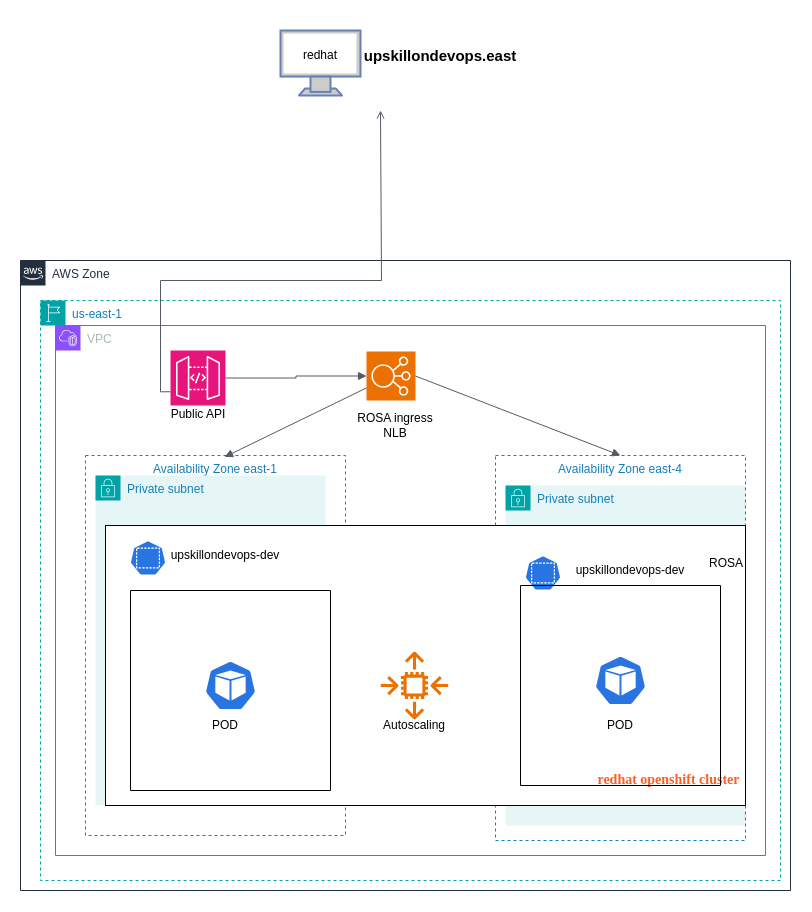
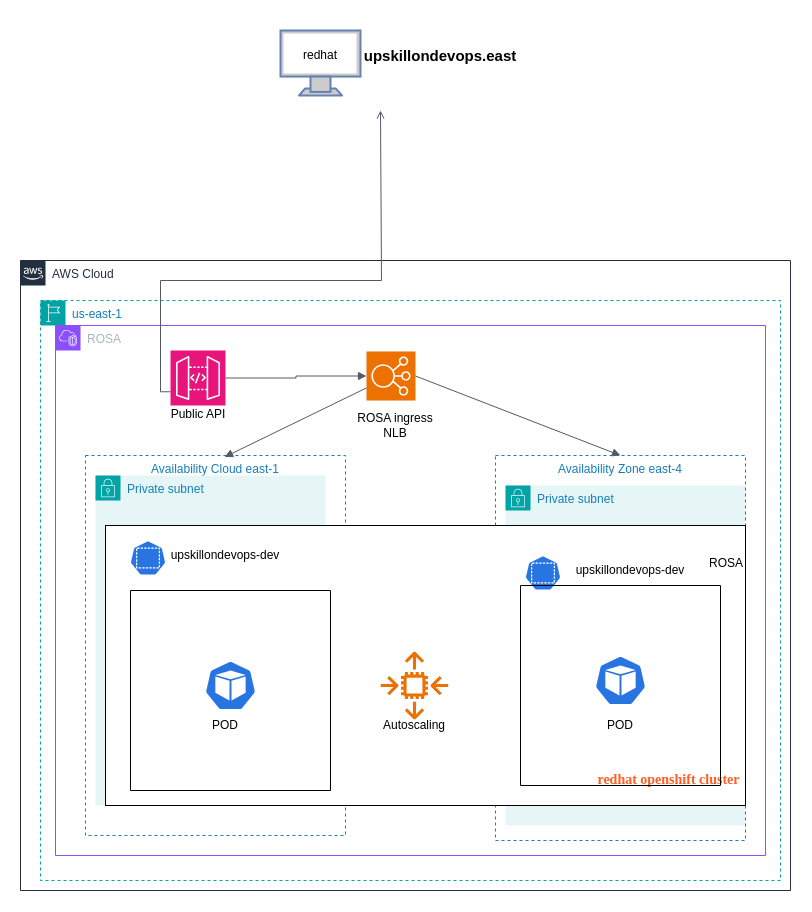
(78, 275) -> (80, 275)
(98, 340) -> (101, 340)
(216, 470) -> (216, 470)
